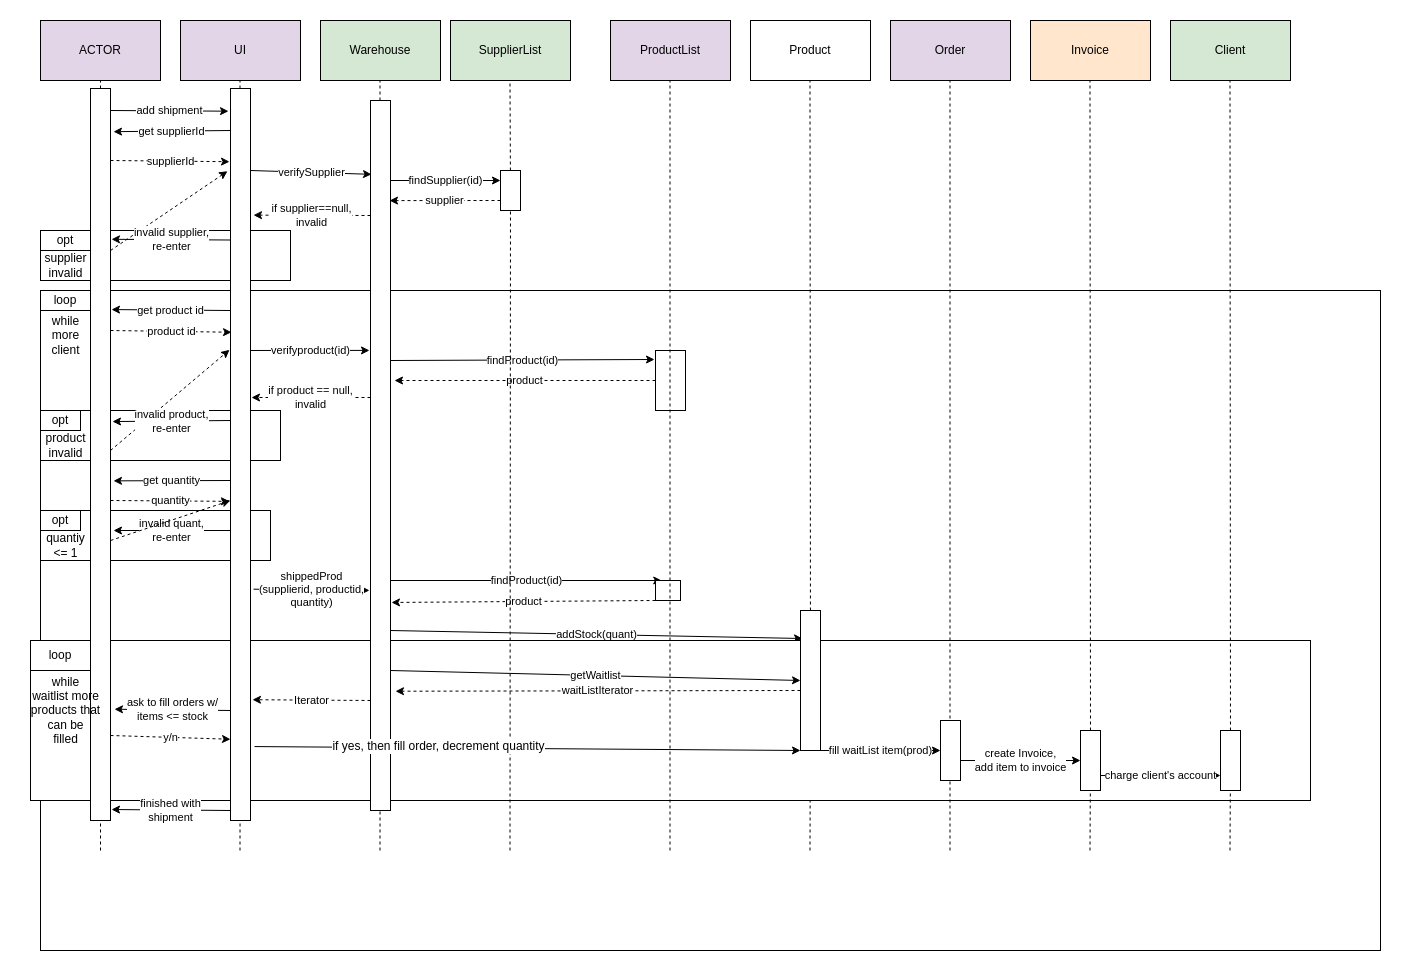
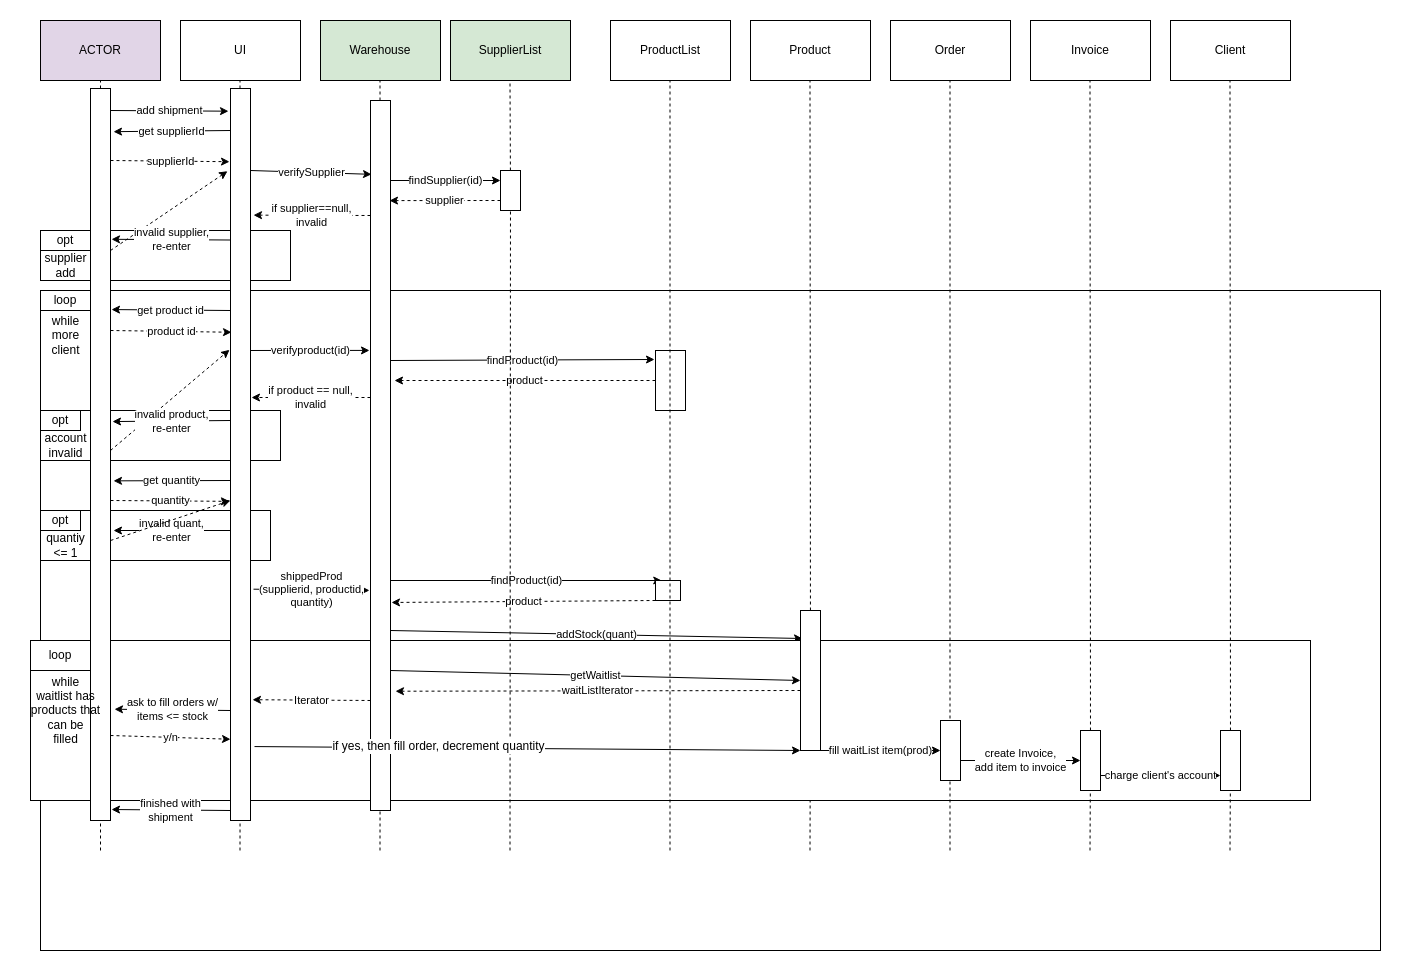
(241, 51) -> (241, 51)
(671, 51) -> (671, 51)
(951, 51) -> (951, 51)
(1091, 51) -> (1091, 51)
(1231, 51) -> (1231, 51)
(66, 266) -> (66, 266)
(66, 446) -> (66, 446)
(66, 711) -> (66, 711)
